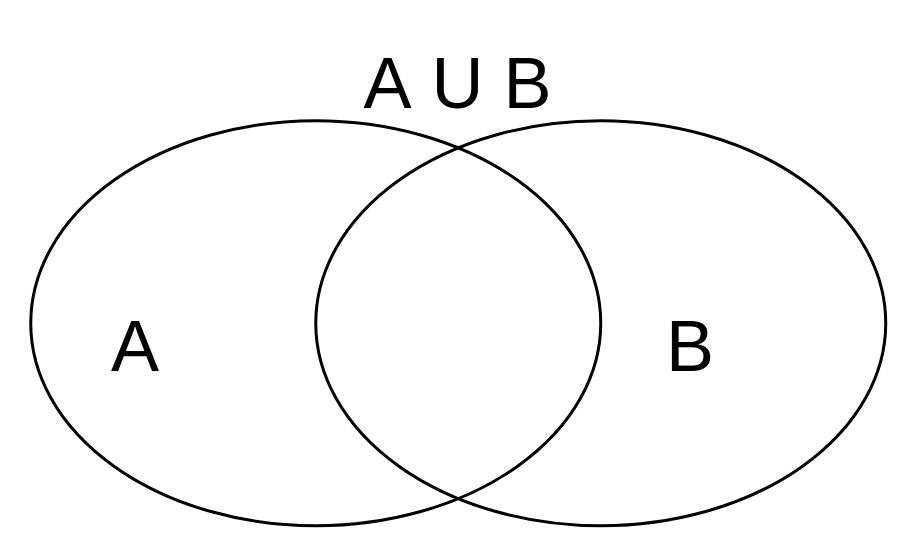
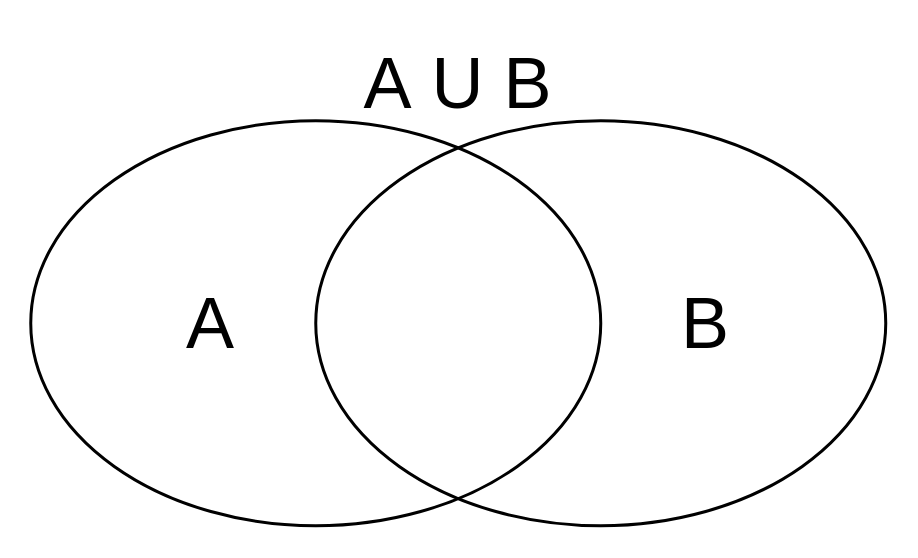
(136, 346) -> (211, 323)
(691, 346) -> (706, 323)
